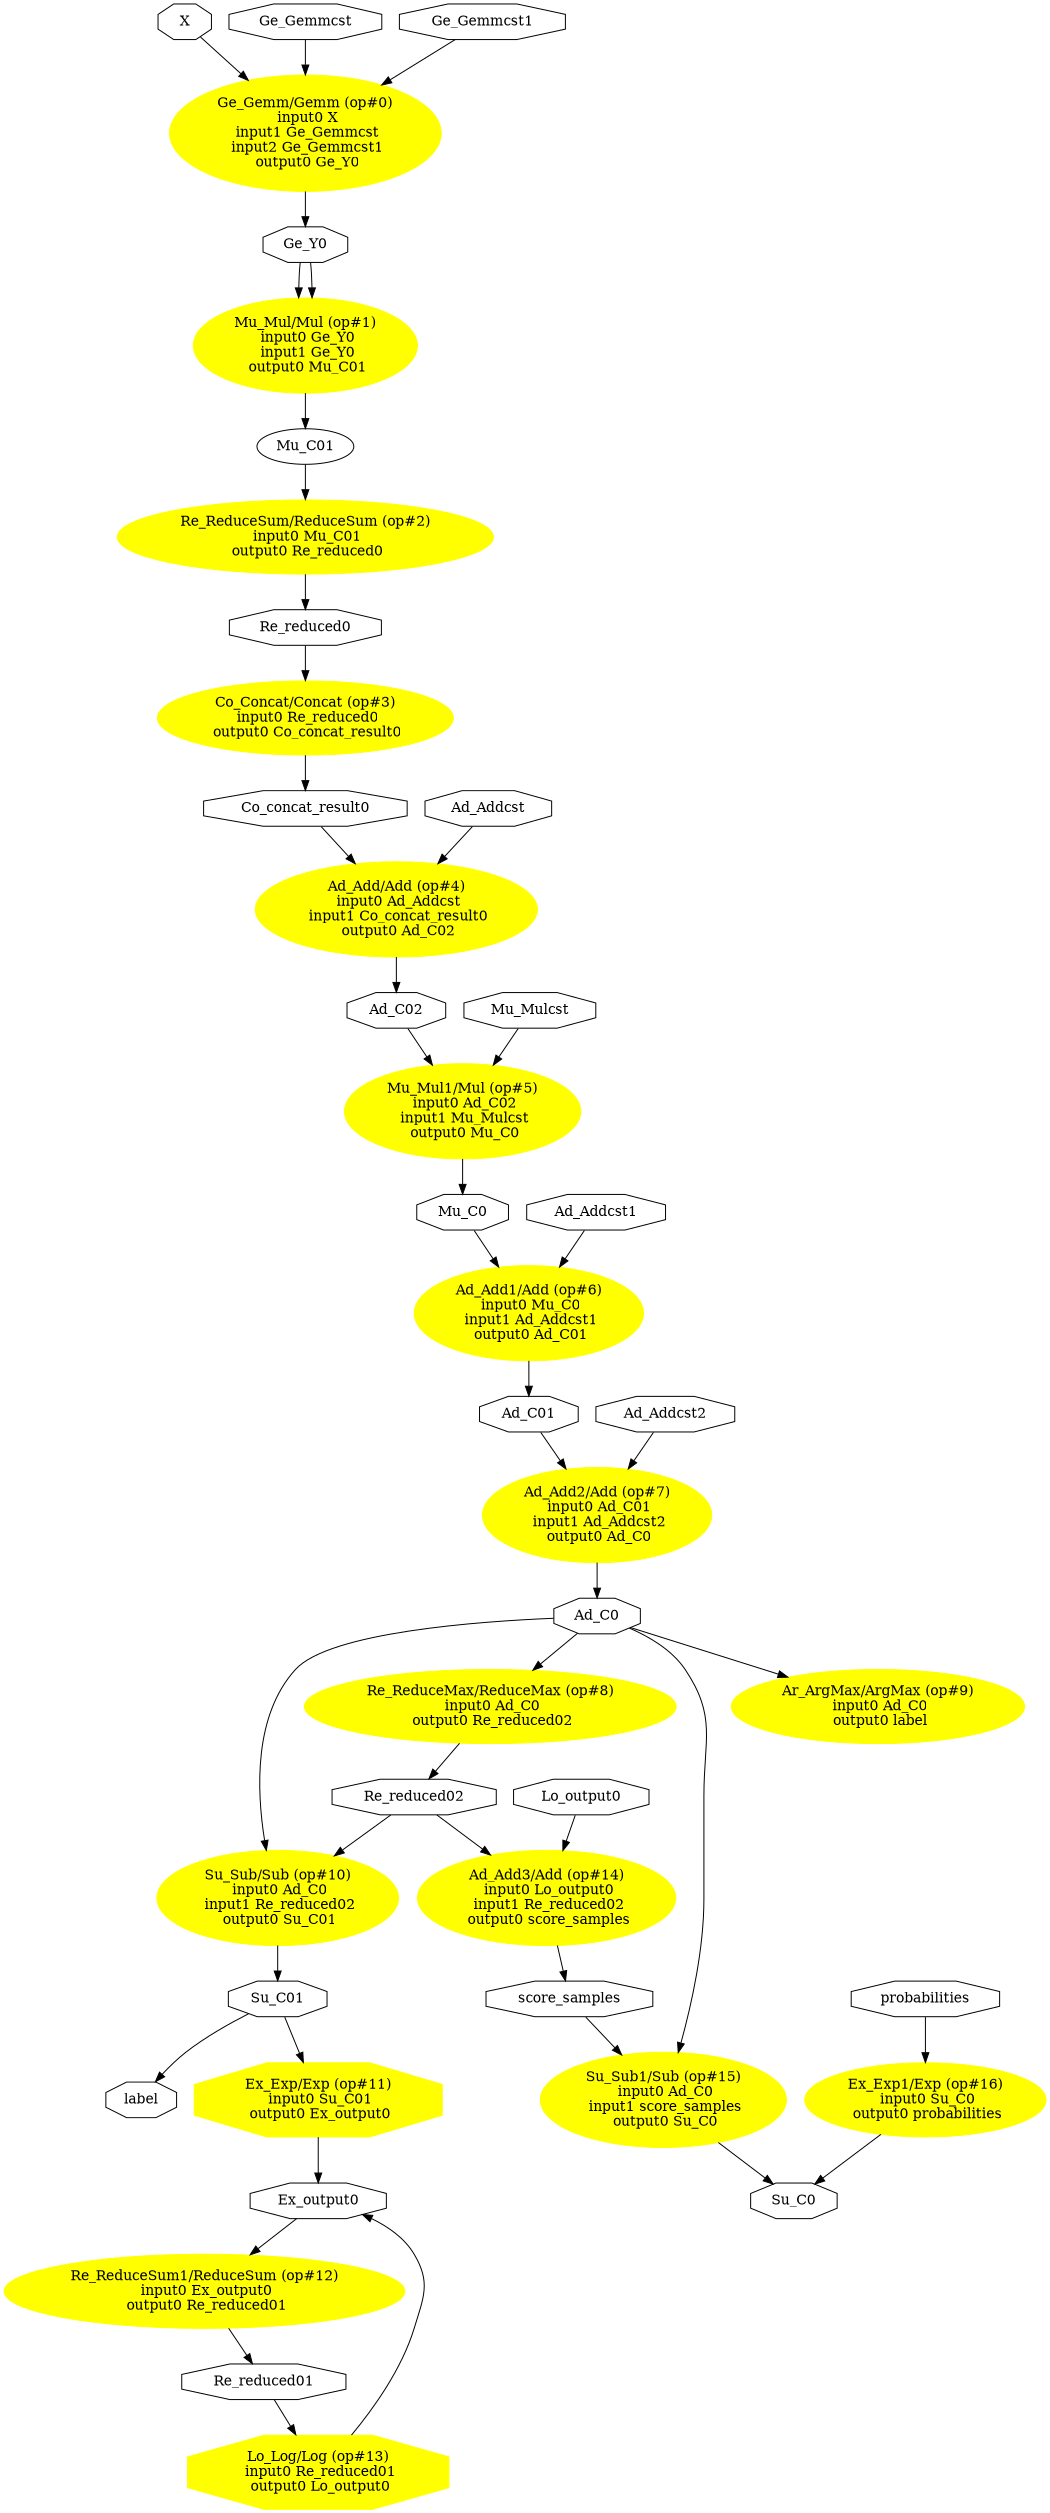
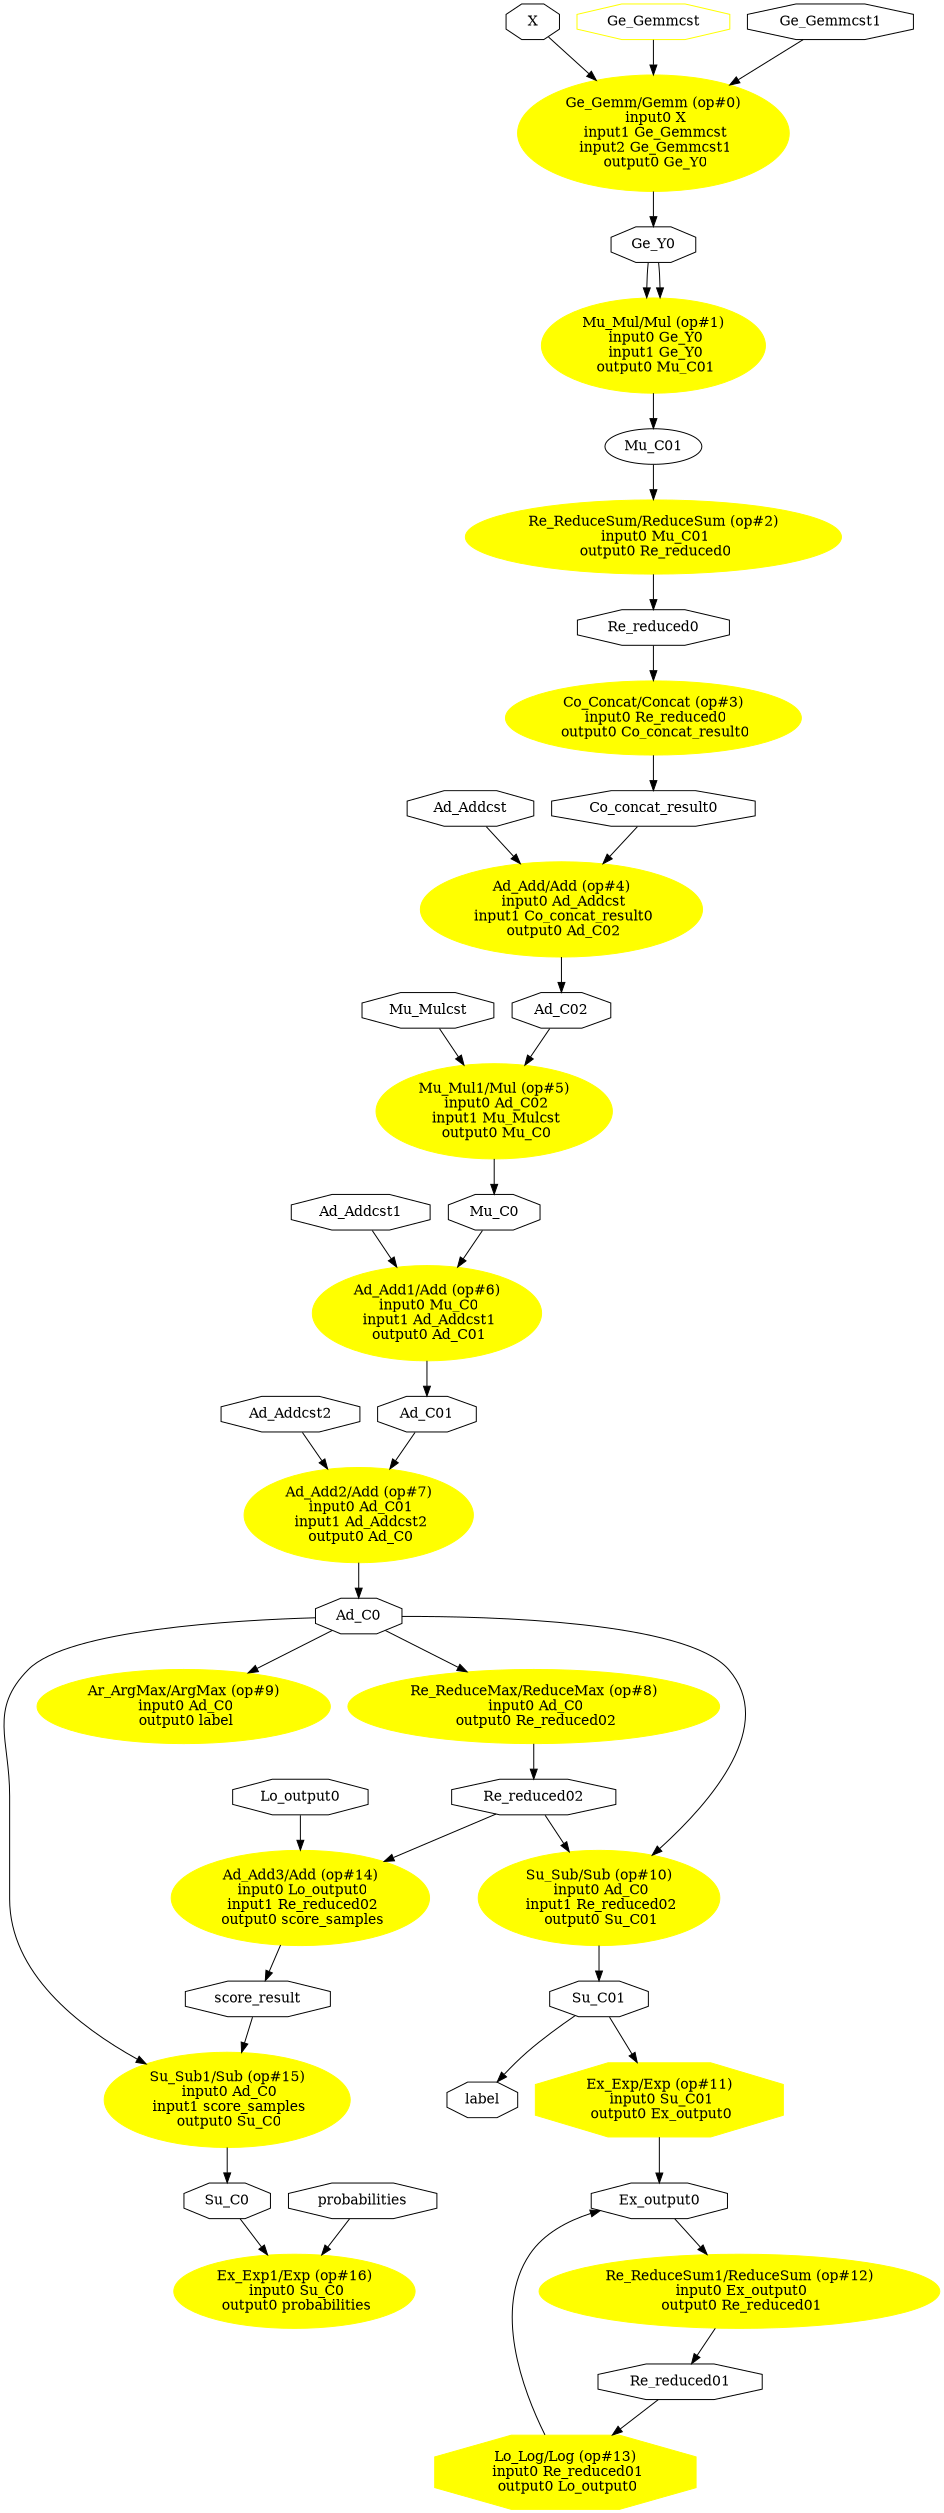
(305, 22) -> (653, 22)
(569, 1999) -> (258, 1999)
(852, 2156) -> (251, 2233)
